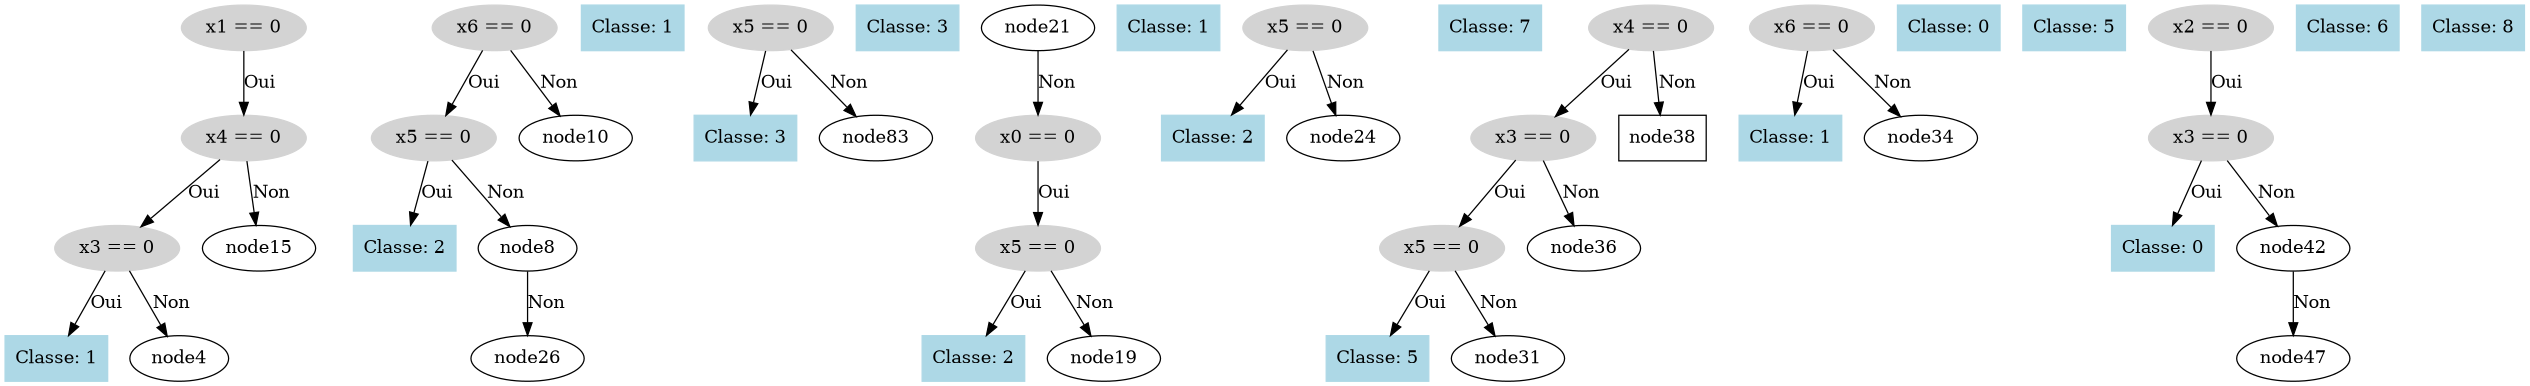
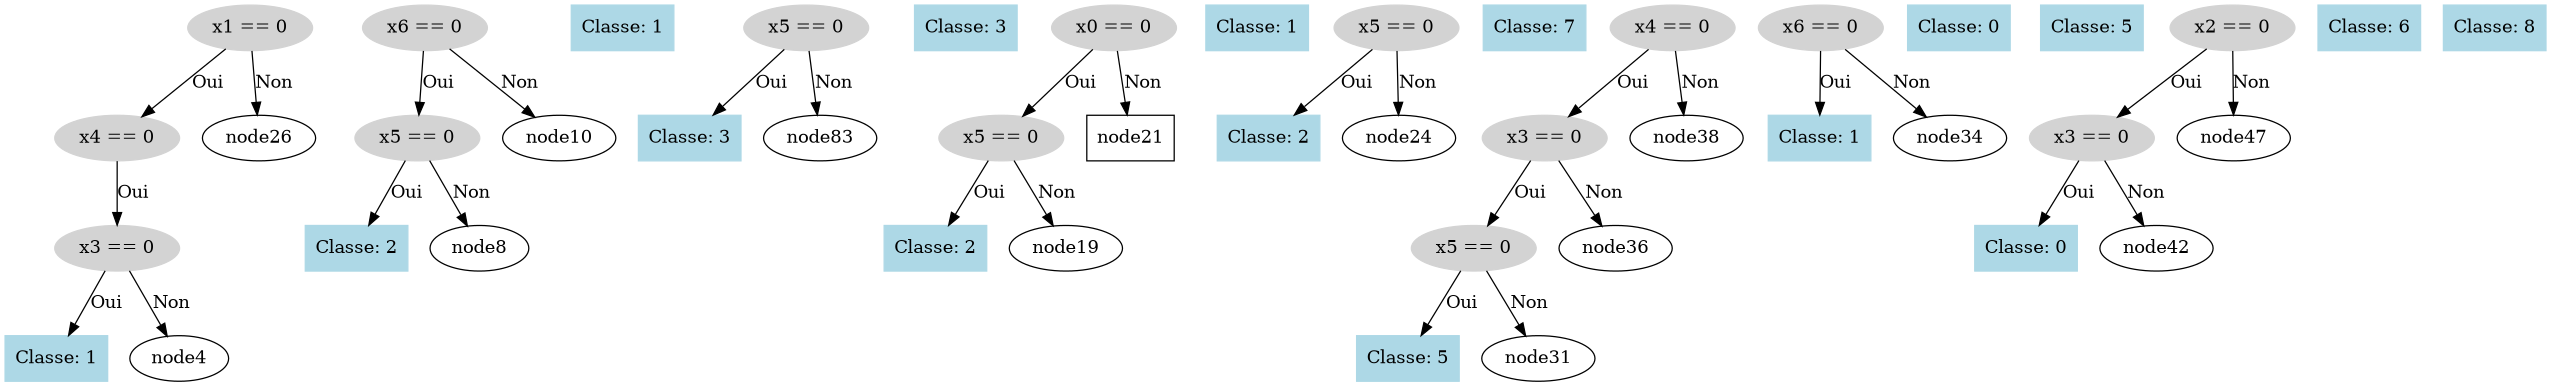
(1038, 28) -> (1130, 138)
(1038, 77) -> (1121, 77)
(1662, 138) -> (1687, 138)
(259, 248) -> none
(528, 297) -> (254, 77)
(2293, 297) -> (2233, 77)
